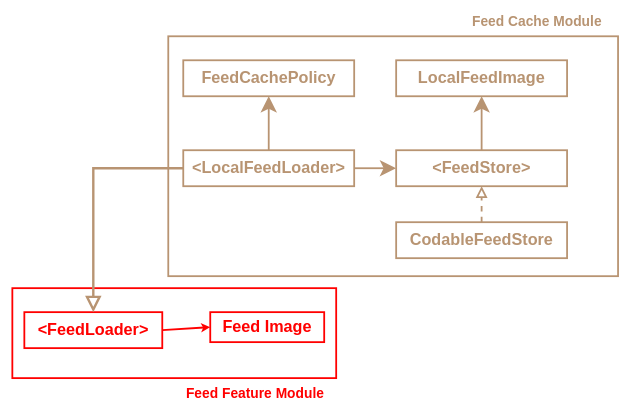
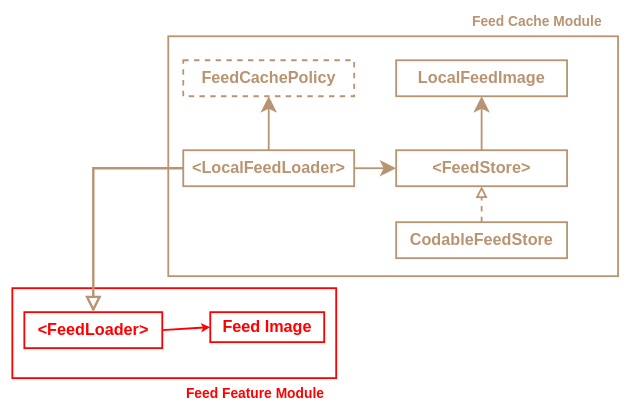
(269, 78) -> (269, 78)
